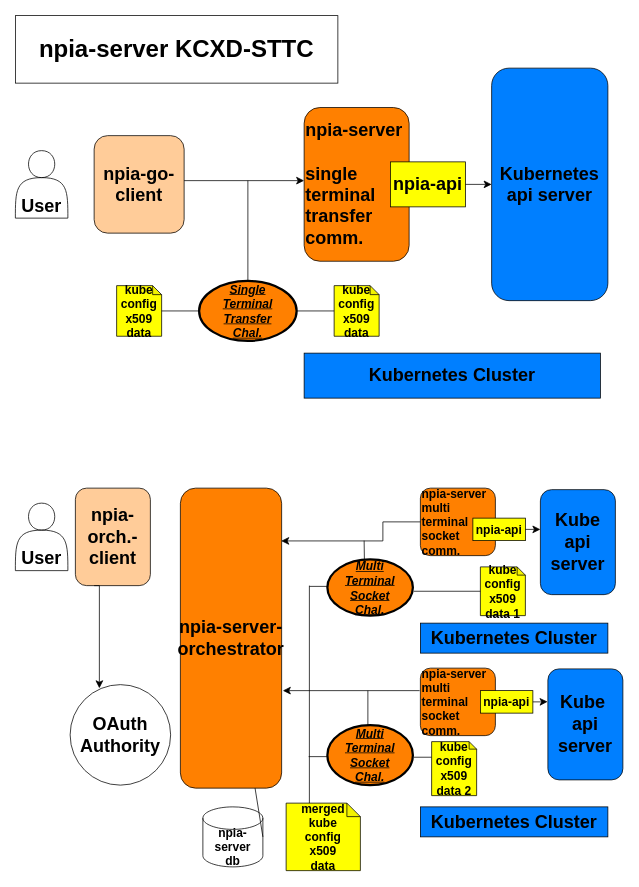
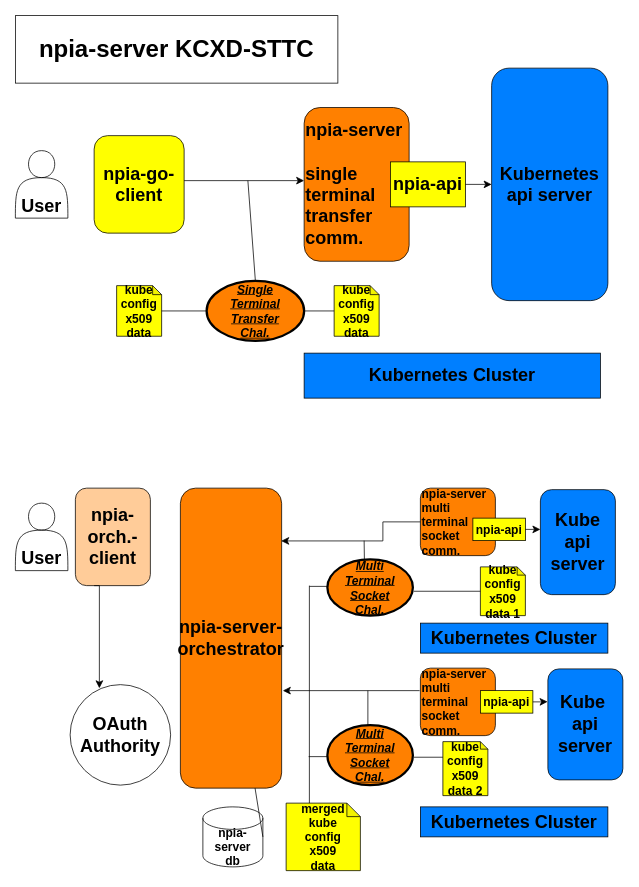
(139, 184) -> (139, 184)
(248, 311) -> (255, 311)
(454, 768) -> (465, 768)
